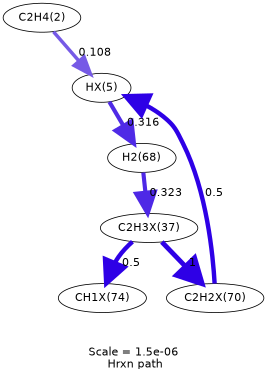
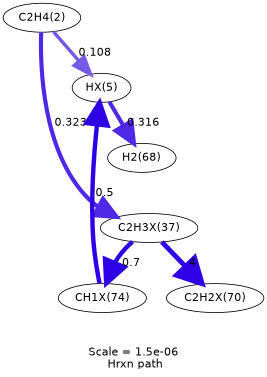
(144, 183) -> (51, 127)
(199, 186) -> (92, 212)
(130, 263) -> (130, 263)
(191, 263) -> (191, 263)
